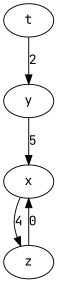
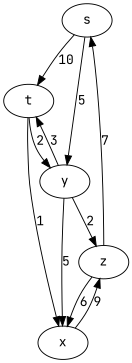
none -> (87, 20)
none -> (49, 145)
none -> (35, 218)
none -> (82, 218)
(19, 222) -> (98, 302)
(33, 222) -> (84, 302)
